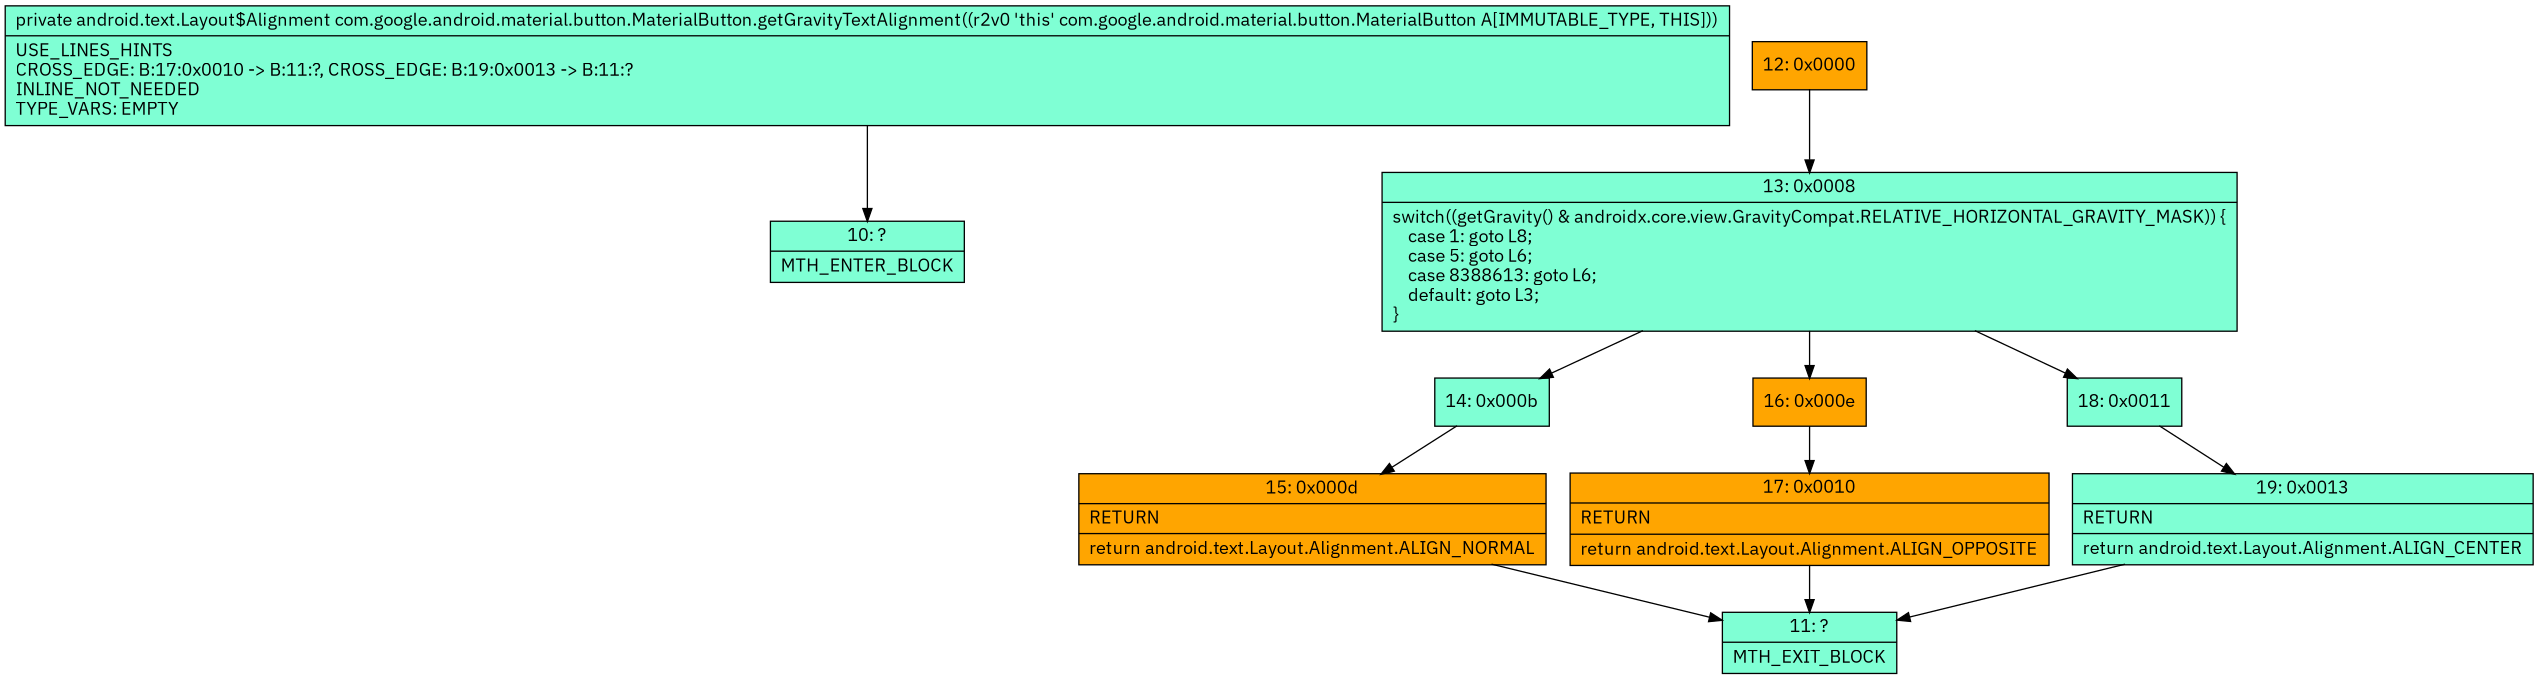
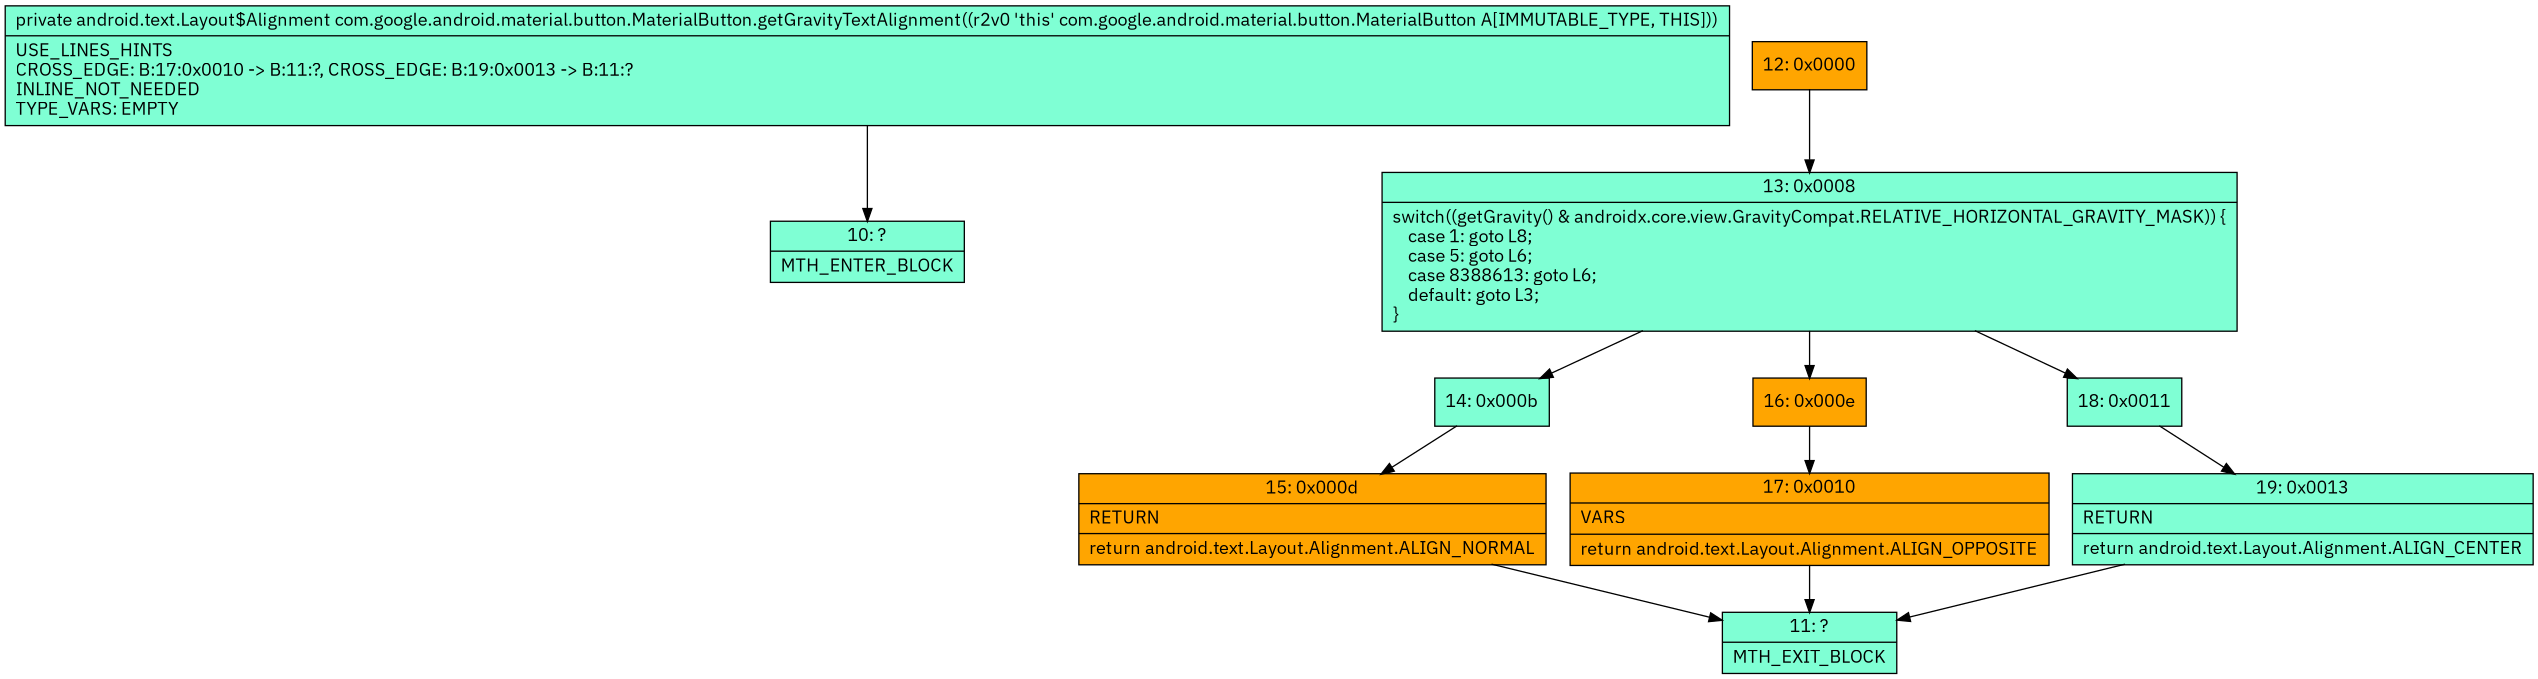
(1616, 518) -> (1603, 518)
